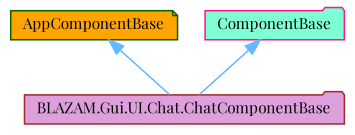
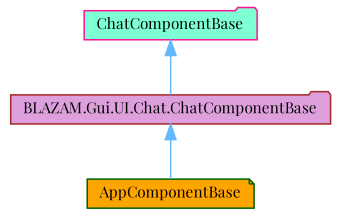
(275, 25) -> (171, 25)
(145, 73) -> (171, 159)
